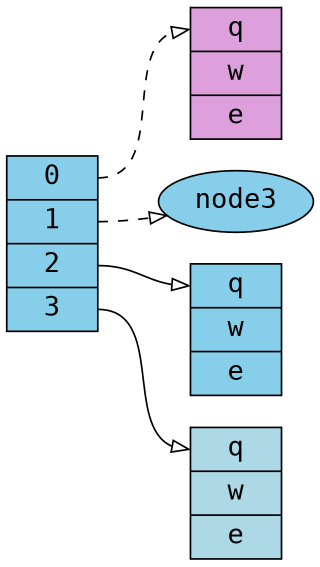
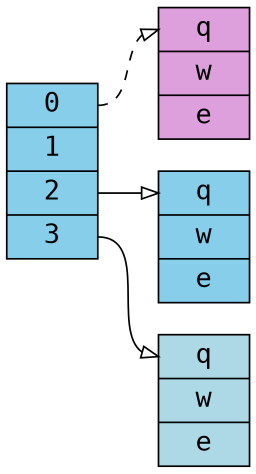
(236, 201) -> none
